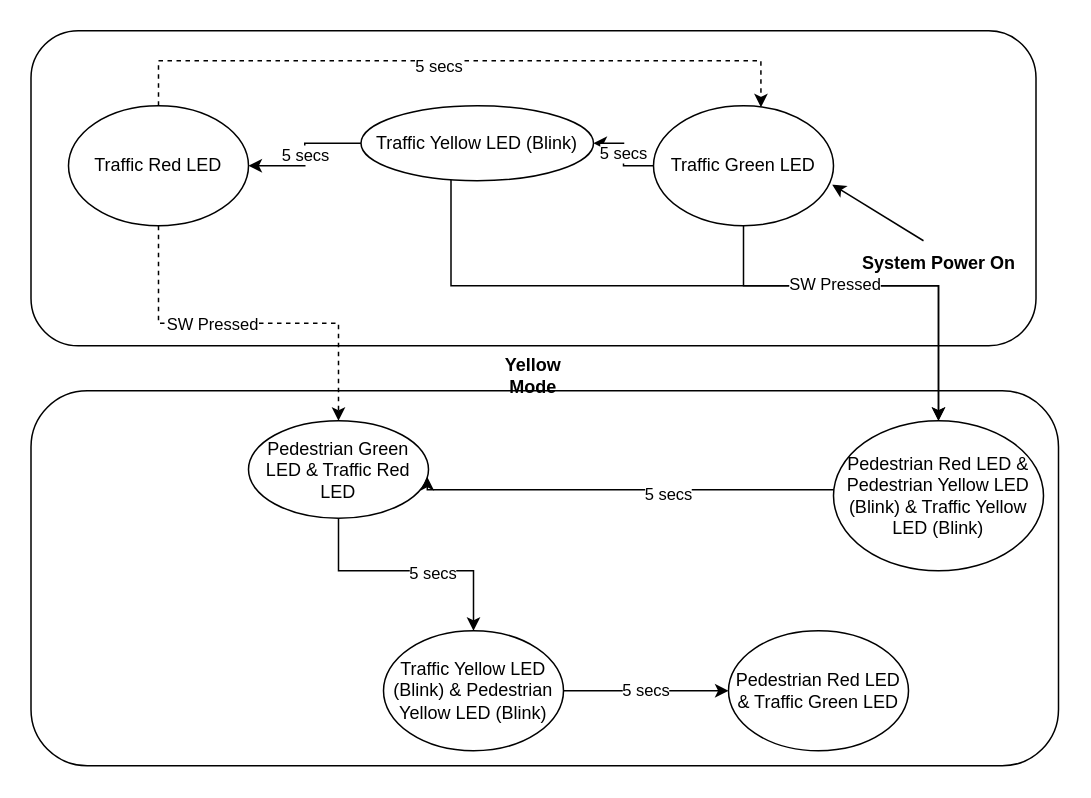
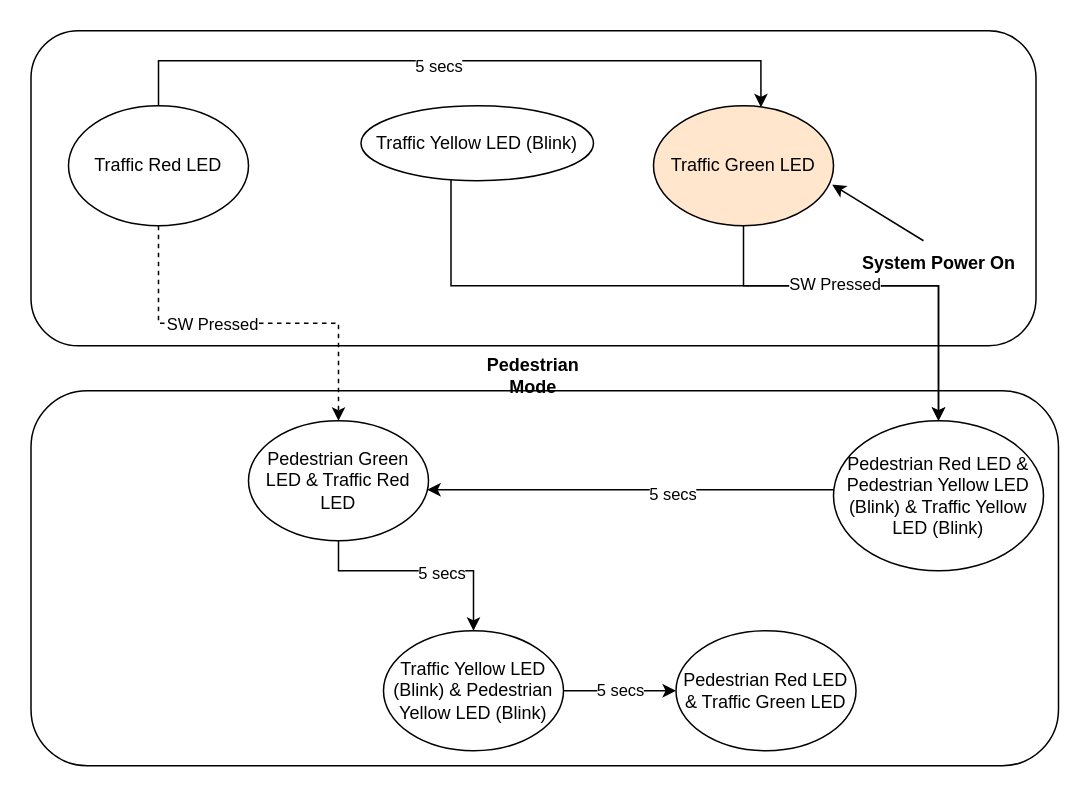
(629, 61) -> (629, 61)
(305, 150) -> none
(623, 160) -> none
(743, 166) -> (743, 166)
(533, 376) -> (533, 376)
(338, 470) -> (338, 481)
(818, 691) -> (766, 691)
